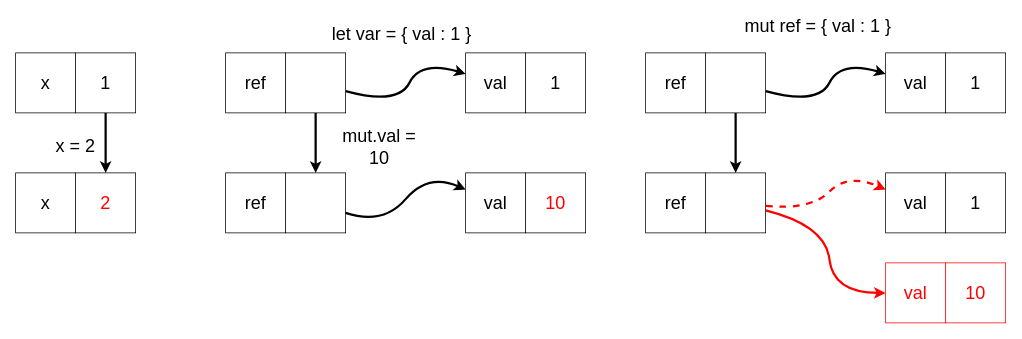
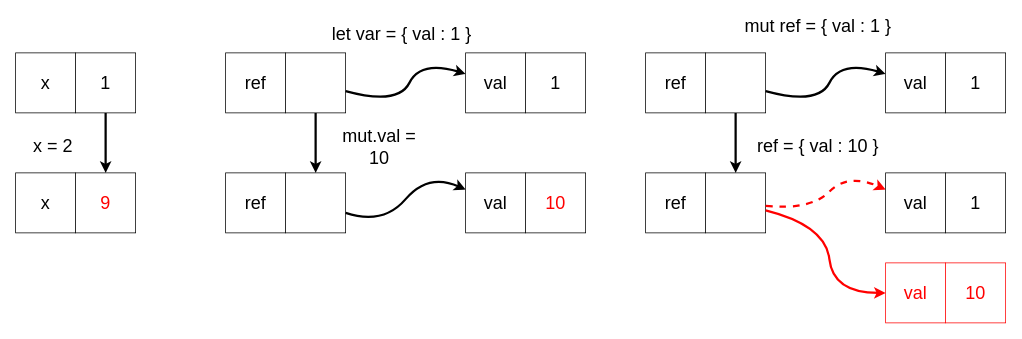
(75, 147) -> (53, 147)
none -> (818, 147)
(105, 203) -> (105, 203)
